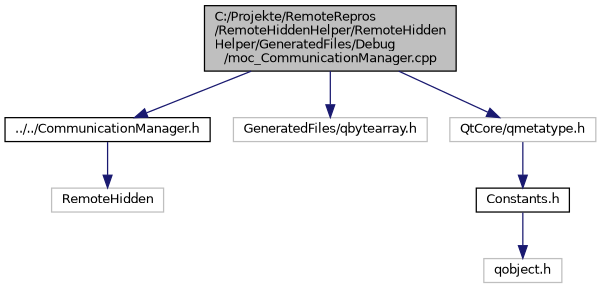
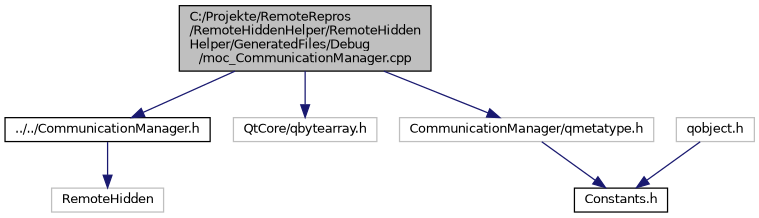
(330, 130) -> (305, 130)
(523, 130) -> (527, 130)
(523, 229) -> (674, 161)
